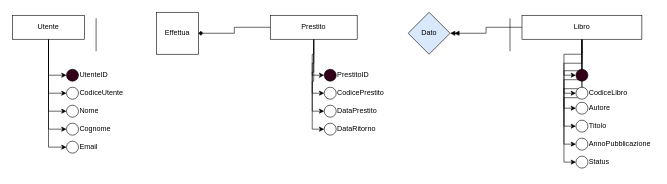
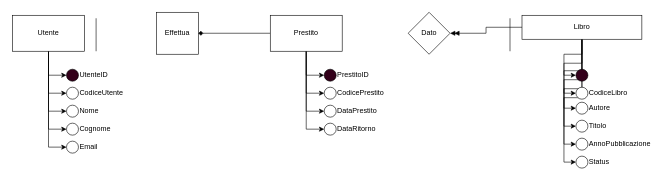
(48, 27) -> (48, 33)
(314, 27) -> (306, 33)
(429, 33) -> (429, 33)
